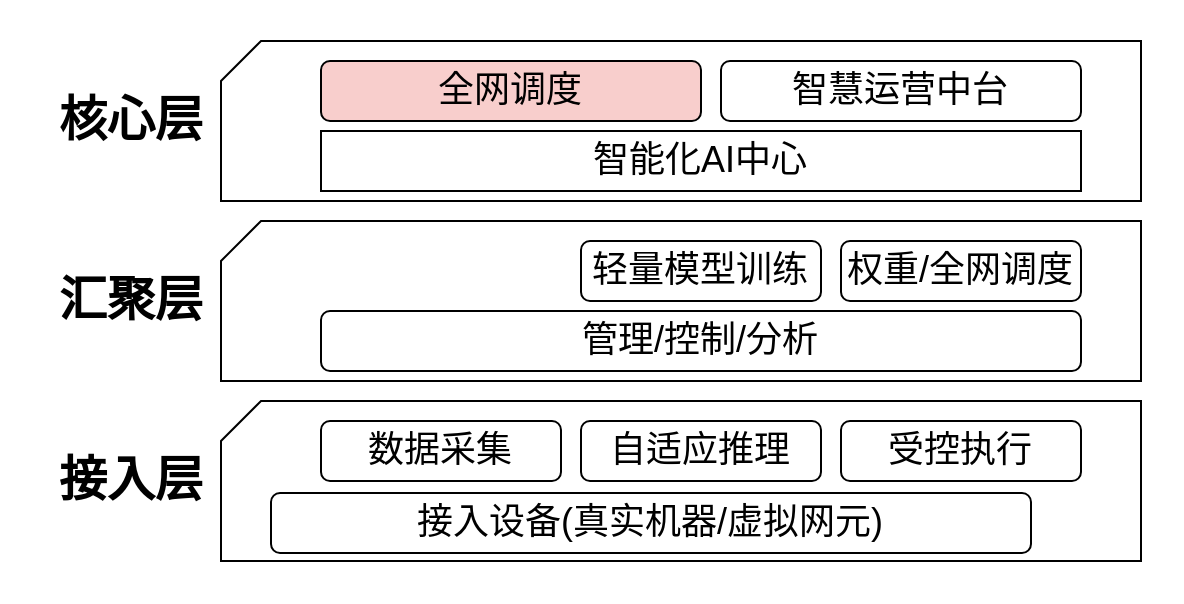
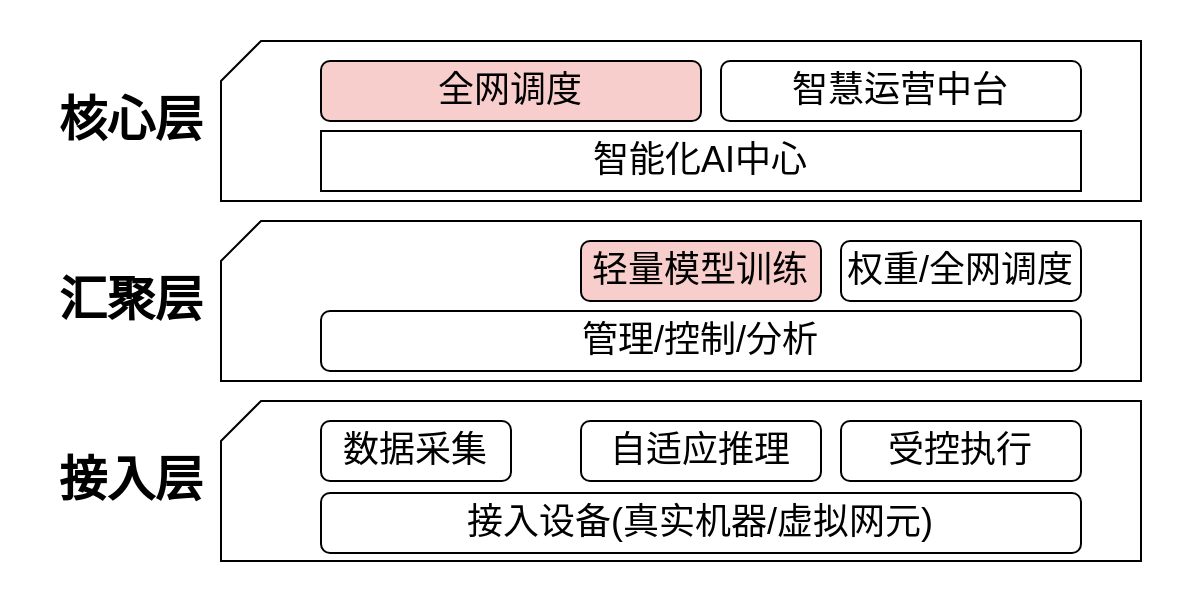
(701, 271) -> (701, 271)
(441, 451) -> (416, 451)
(651, 523) -> (701, 523)
